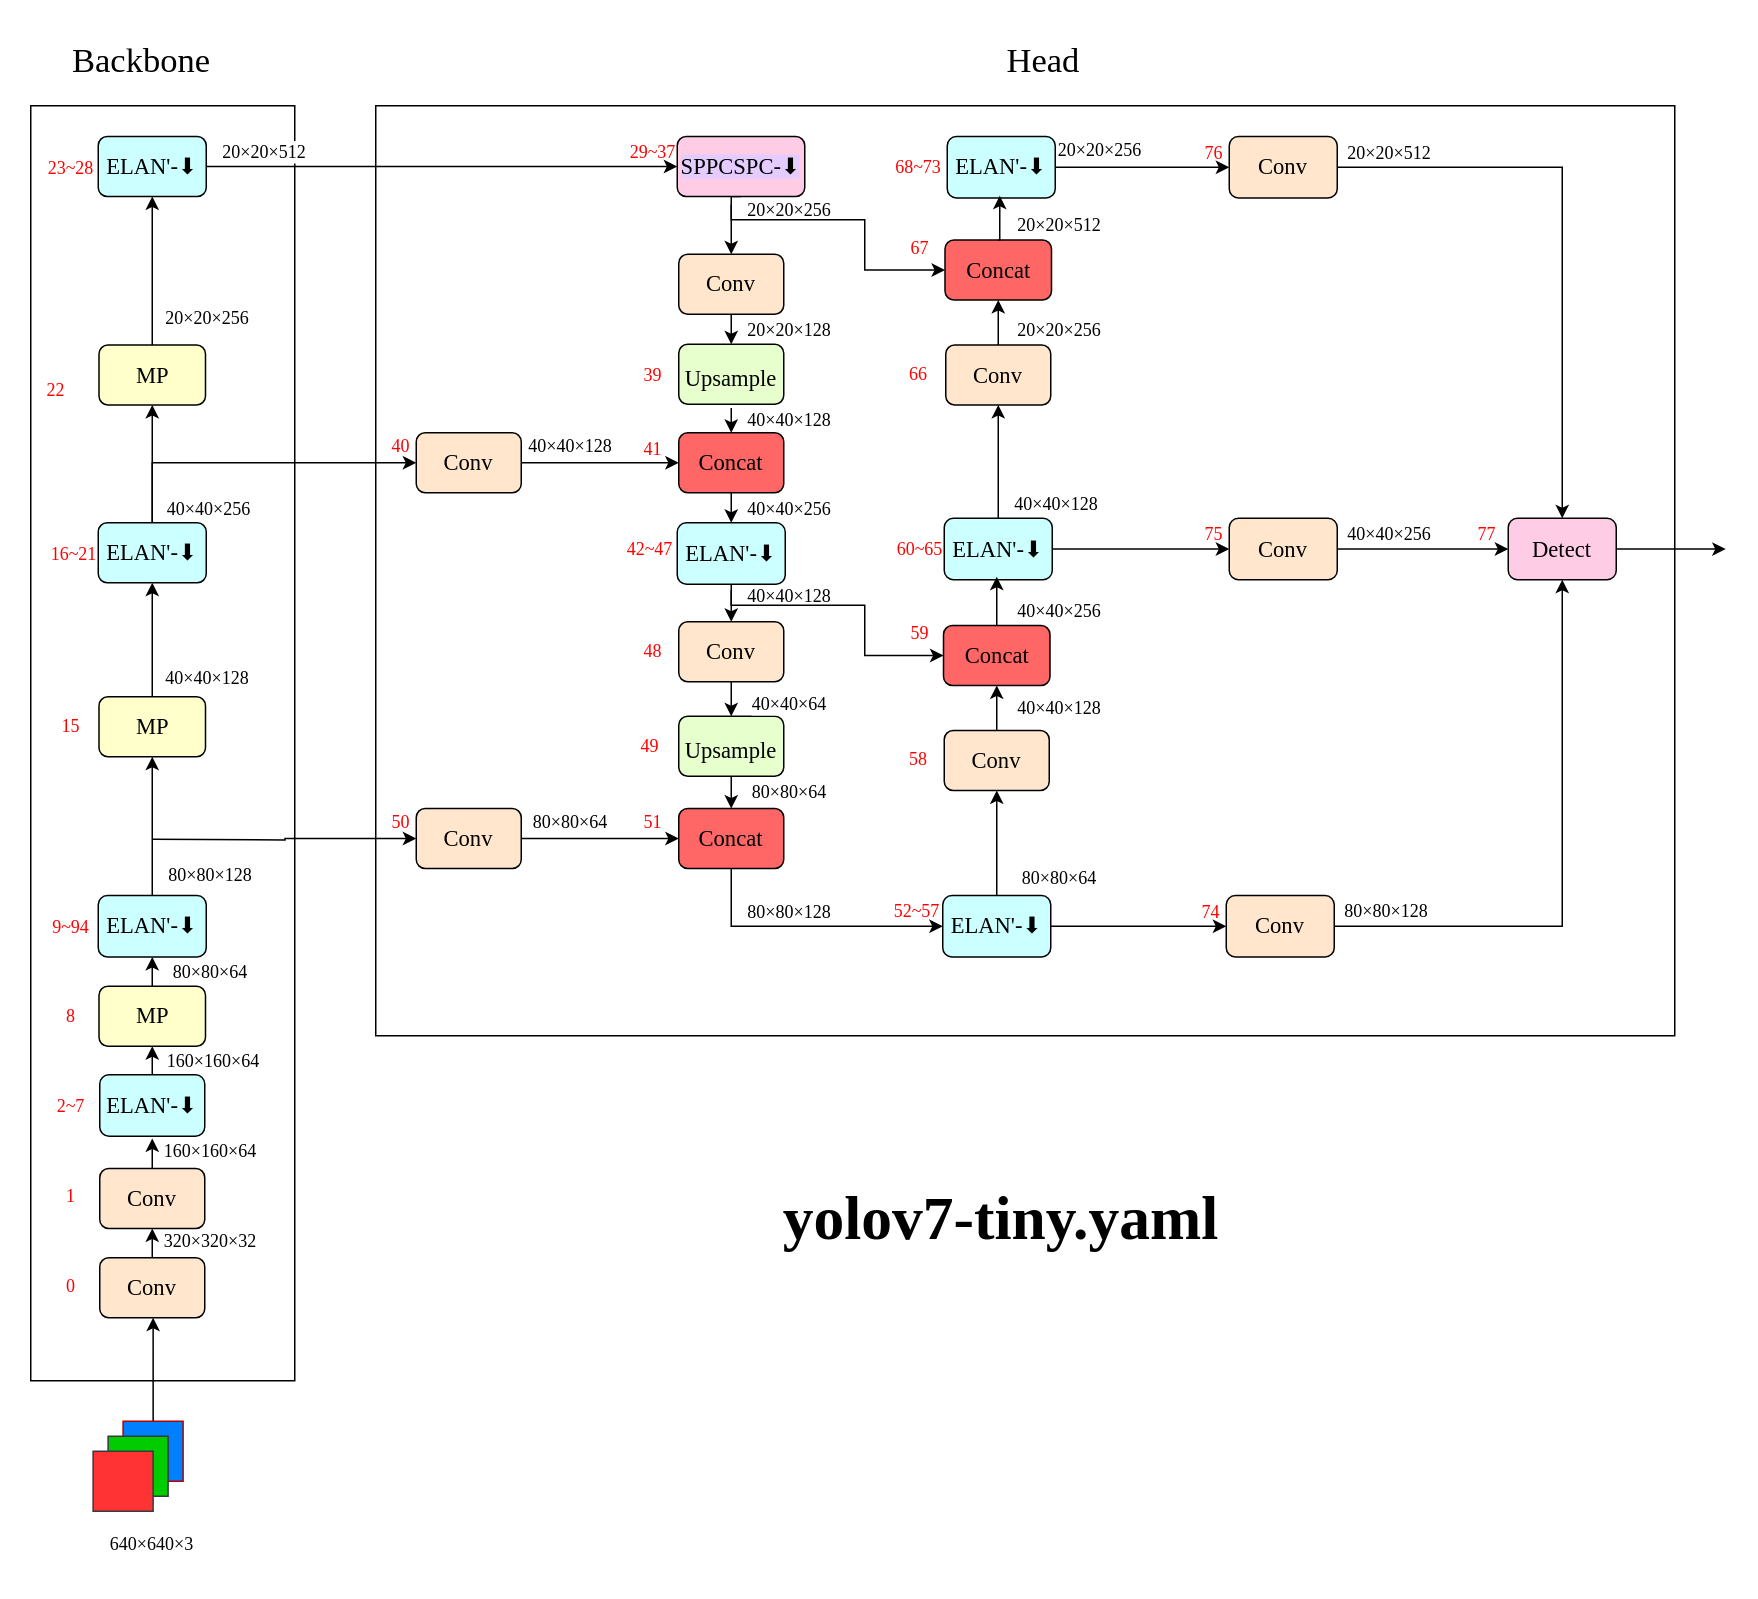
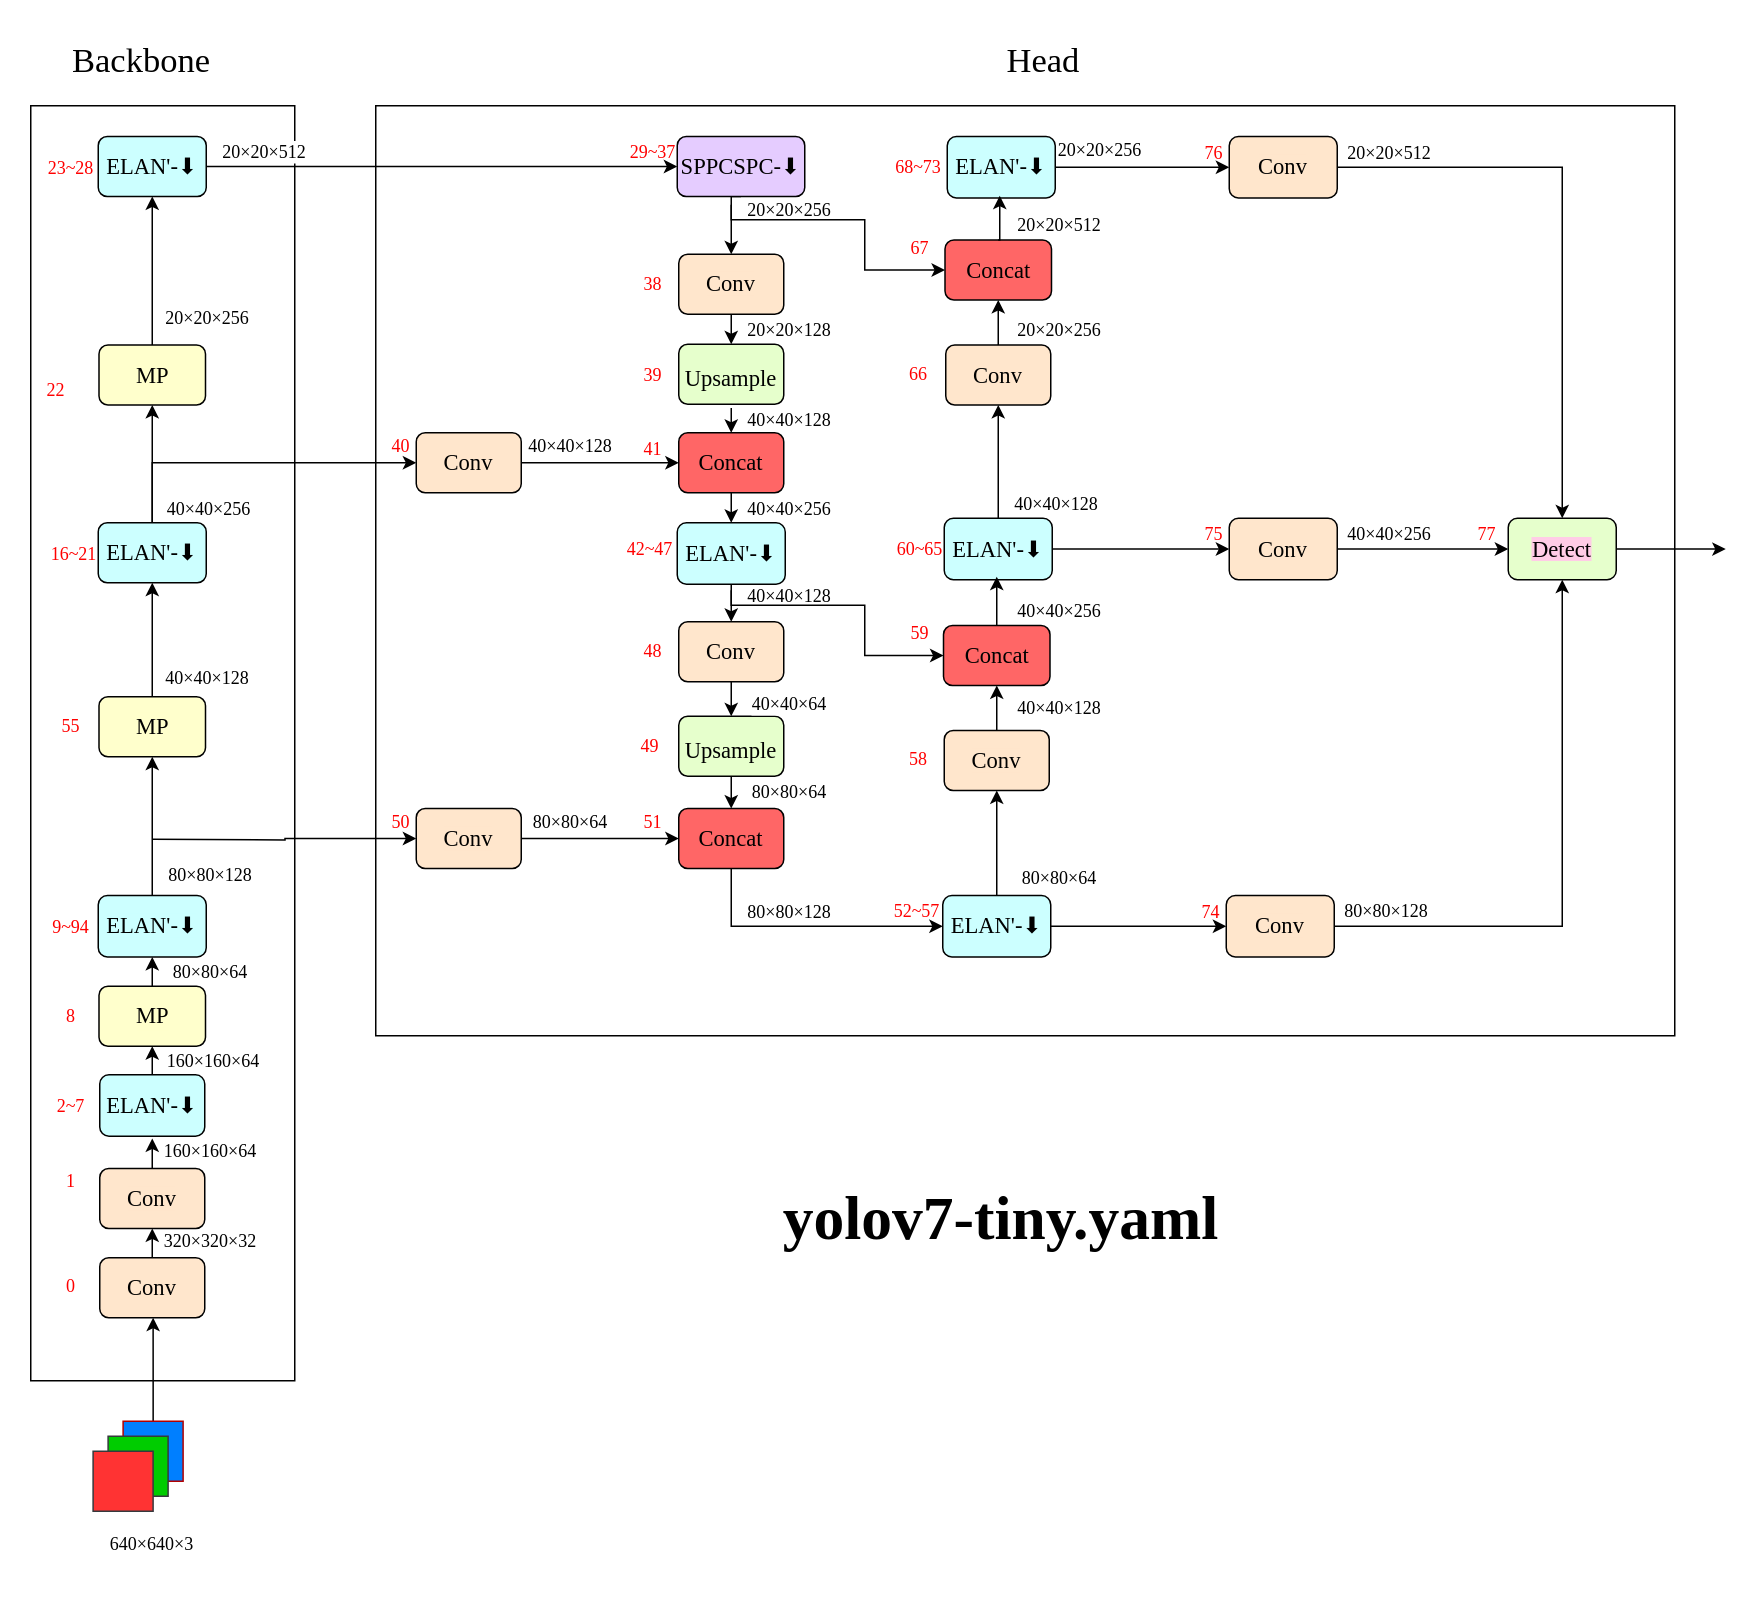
(741, 167) -> (741, 167)
none -> (653, 284)
(1562, 549) -> (1562, 549)
(71, 727) -> (71, 727)
(71, 1196) -> (71, 1181)
